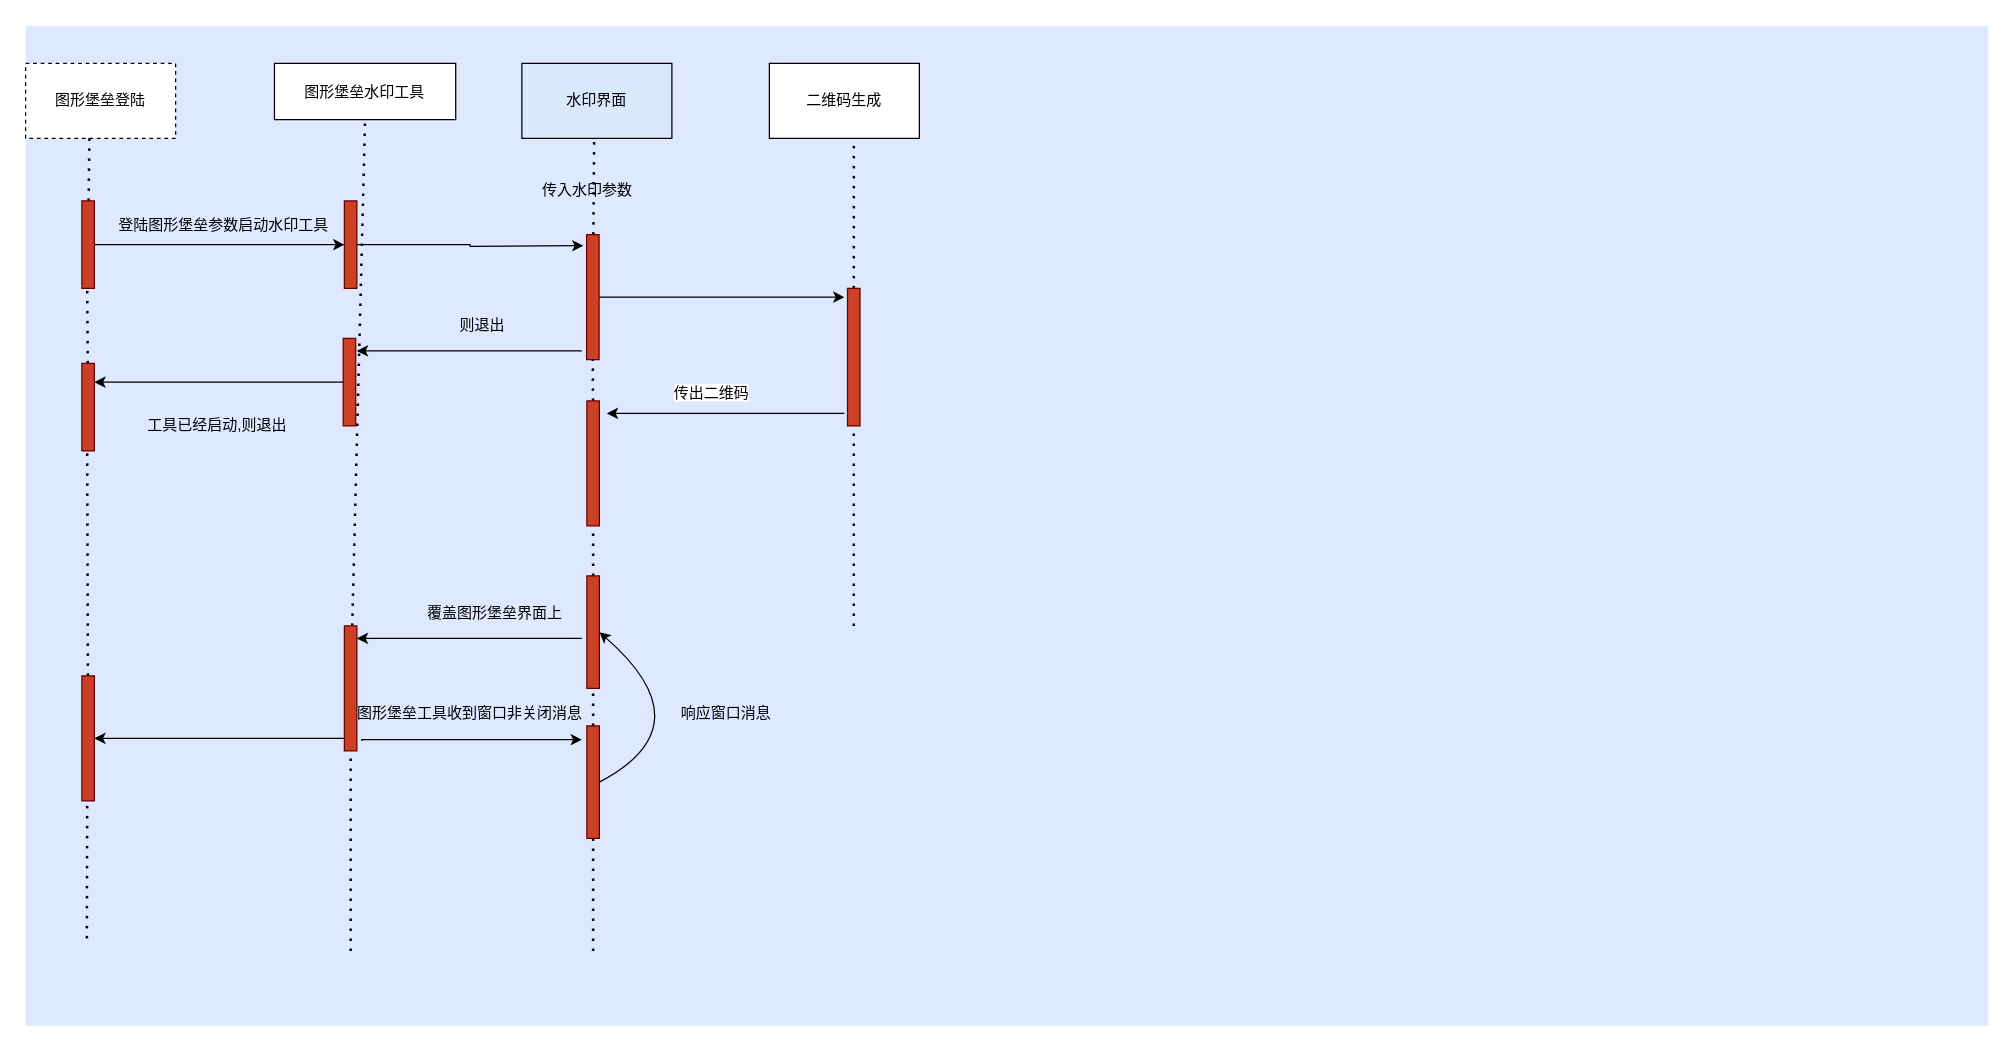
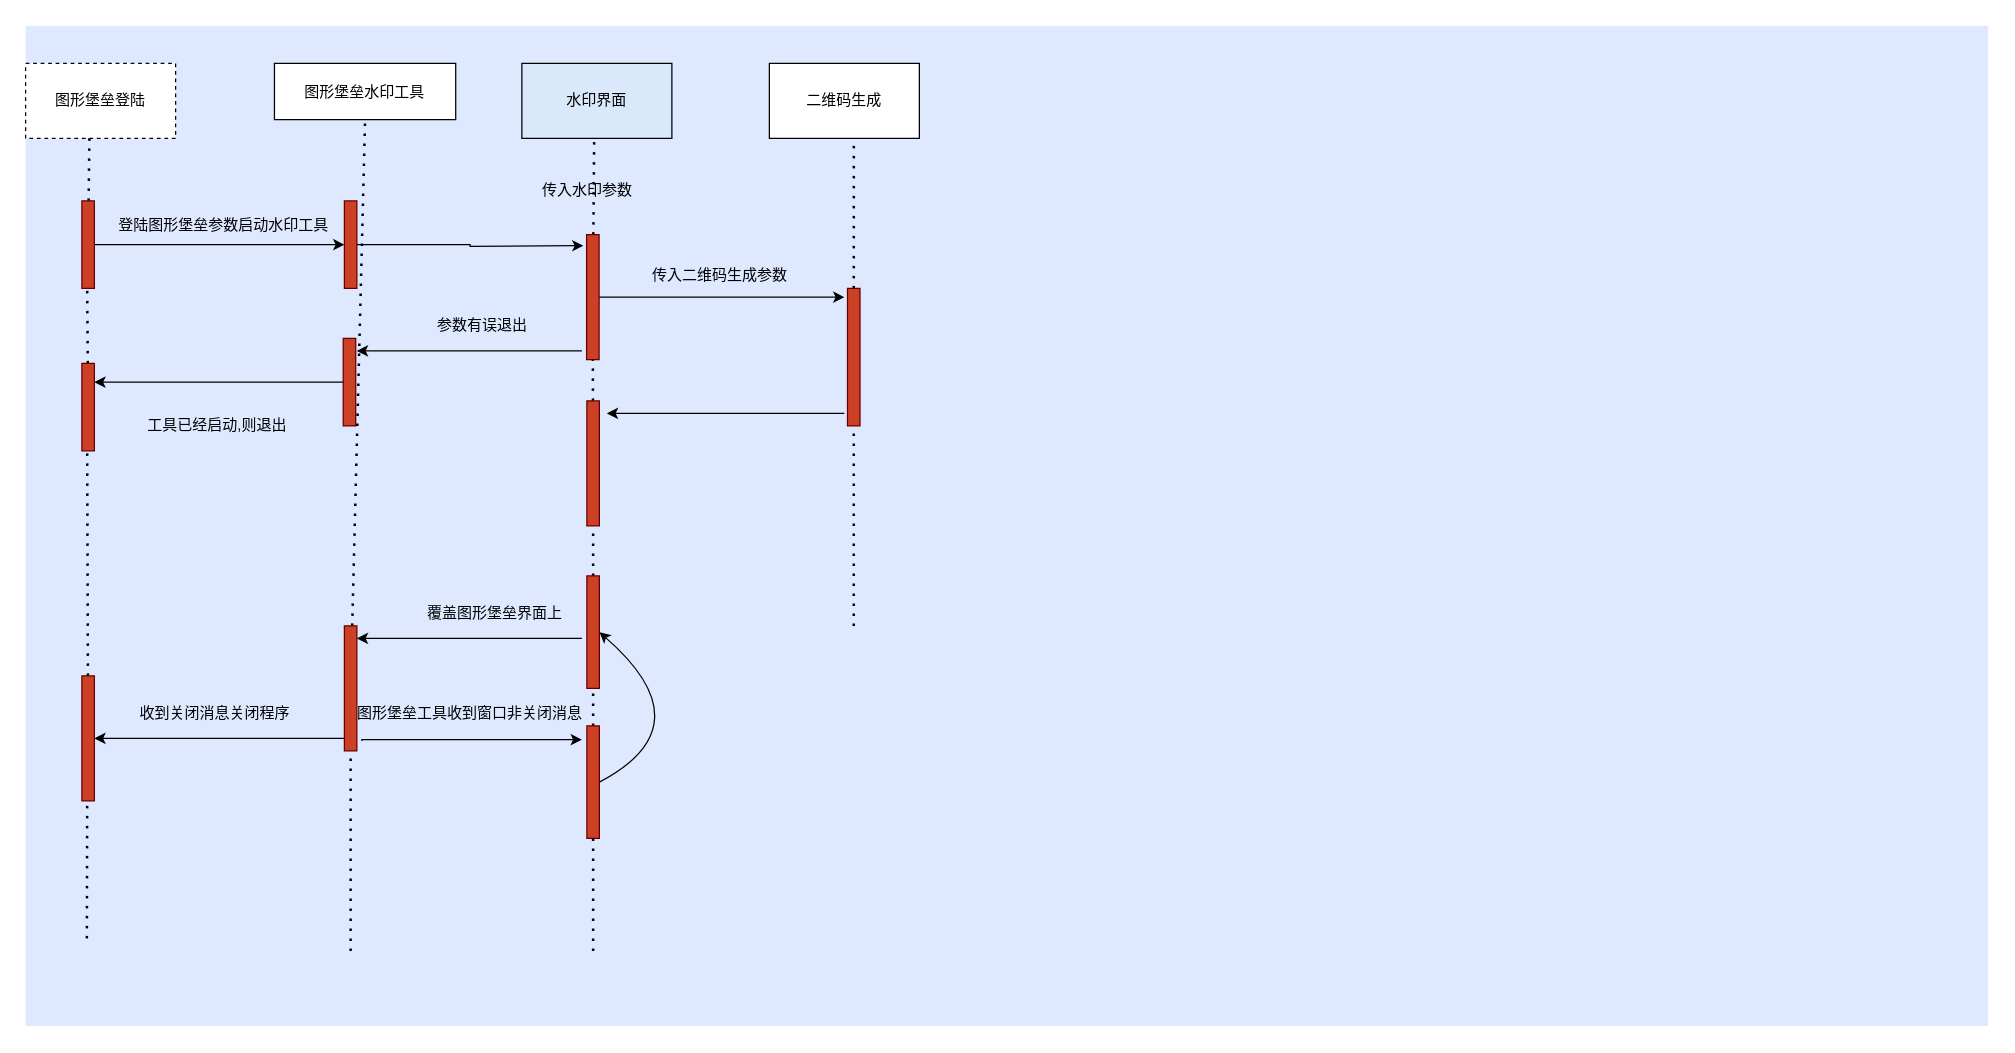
none -> (719, 276)
(483, 326) -> (483, 326)
(714, 394) -> none
none -> (215, 713)
(726, 713) -> none
